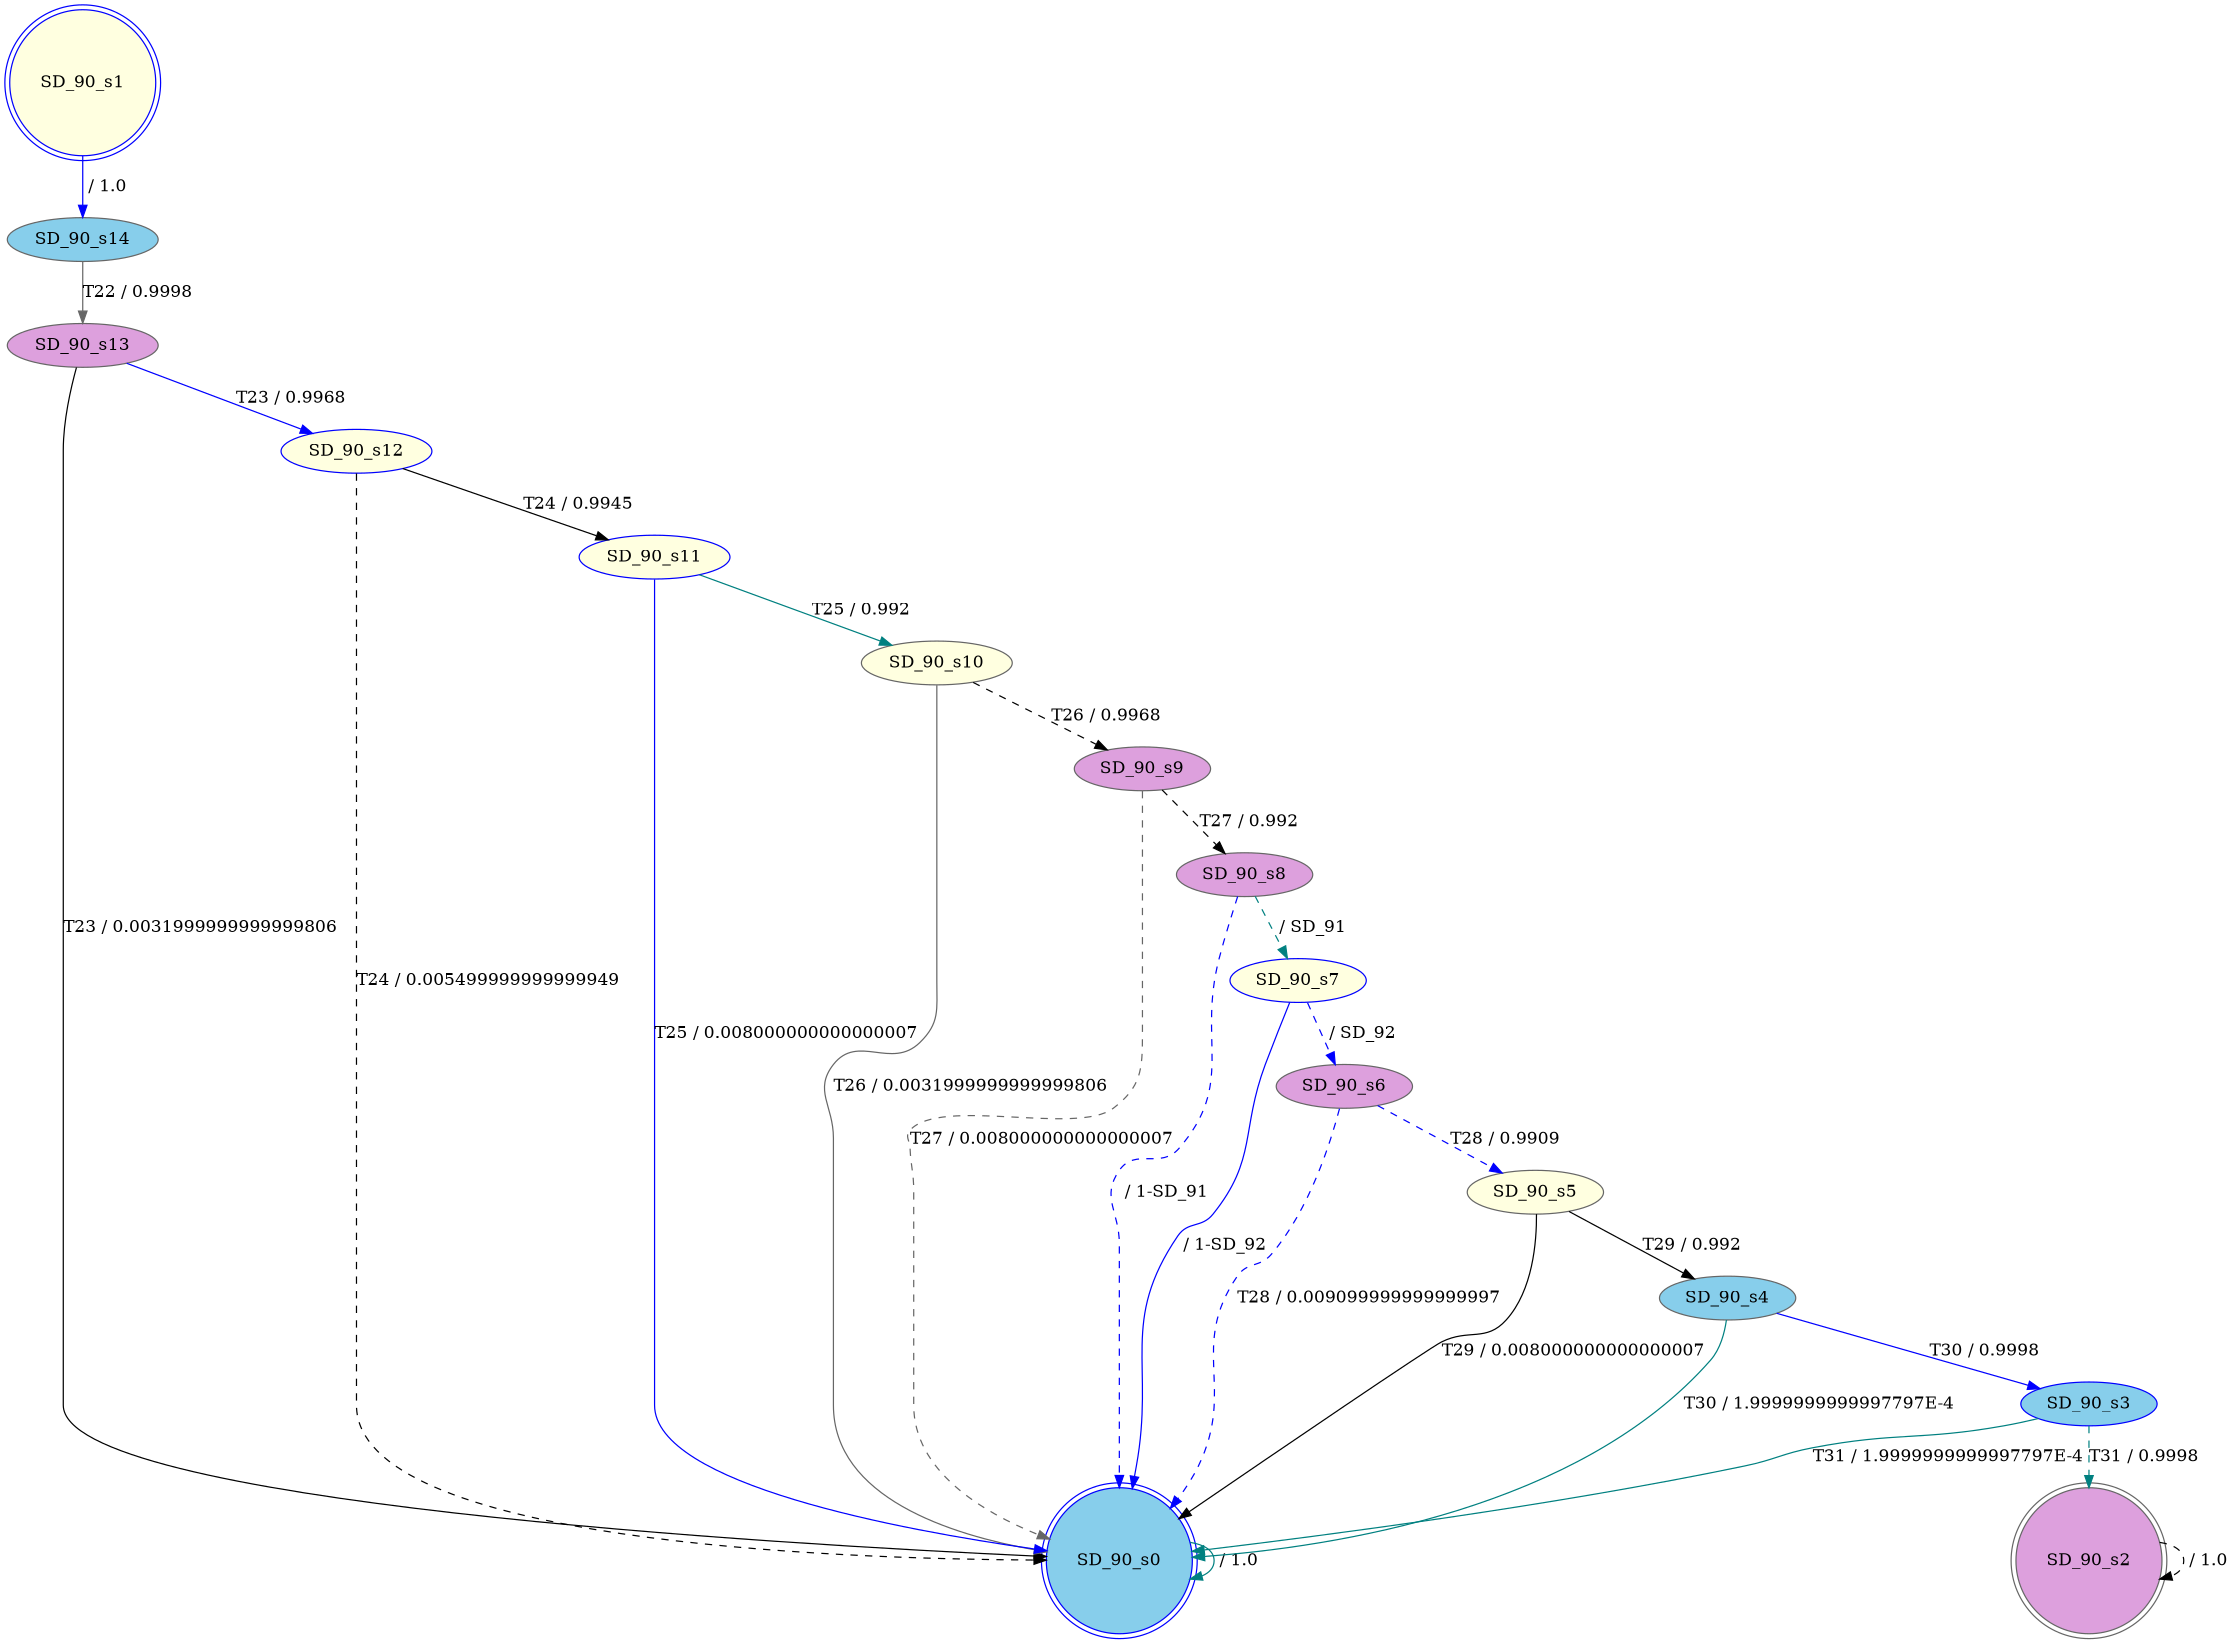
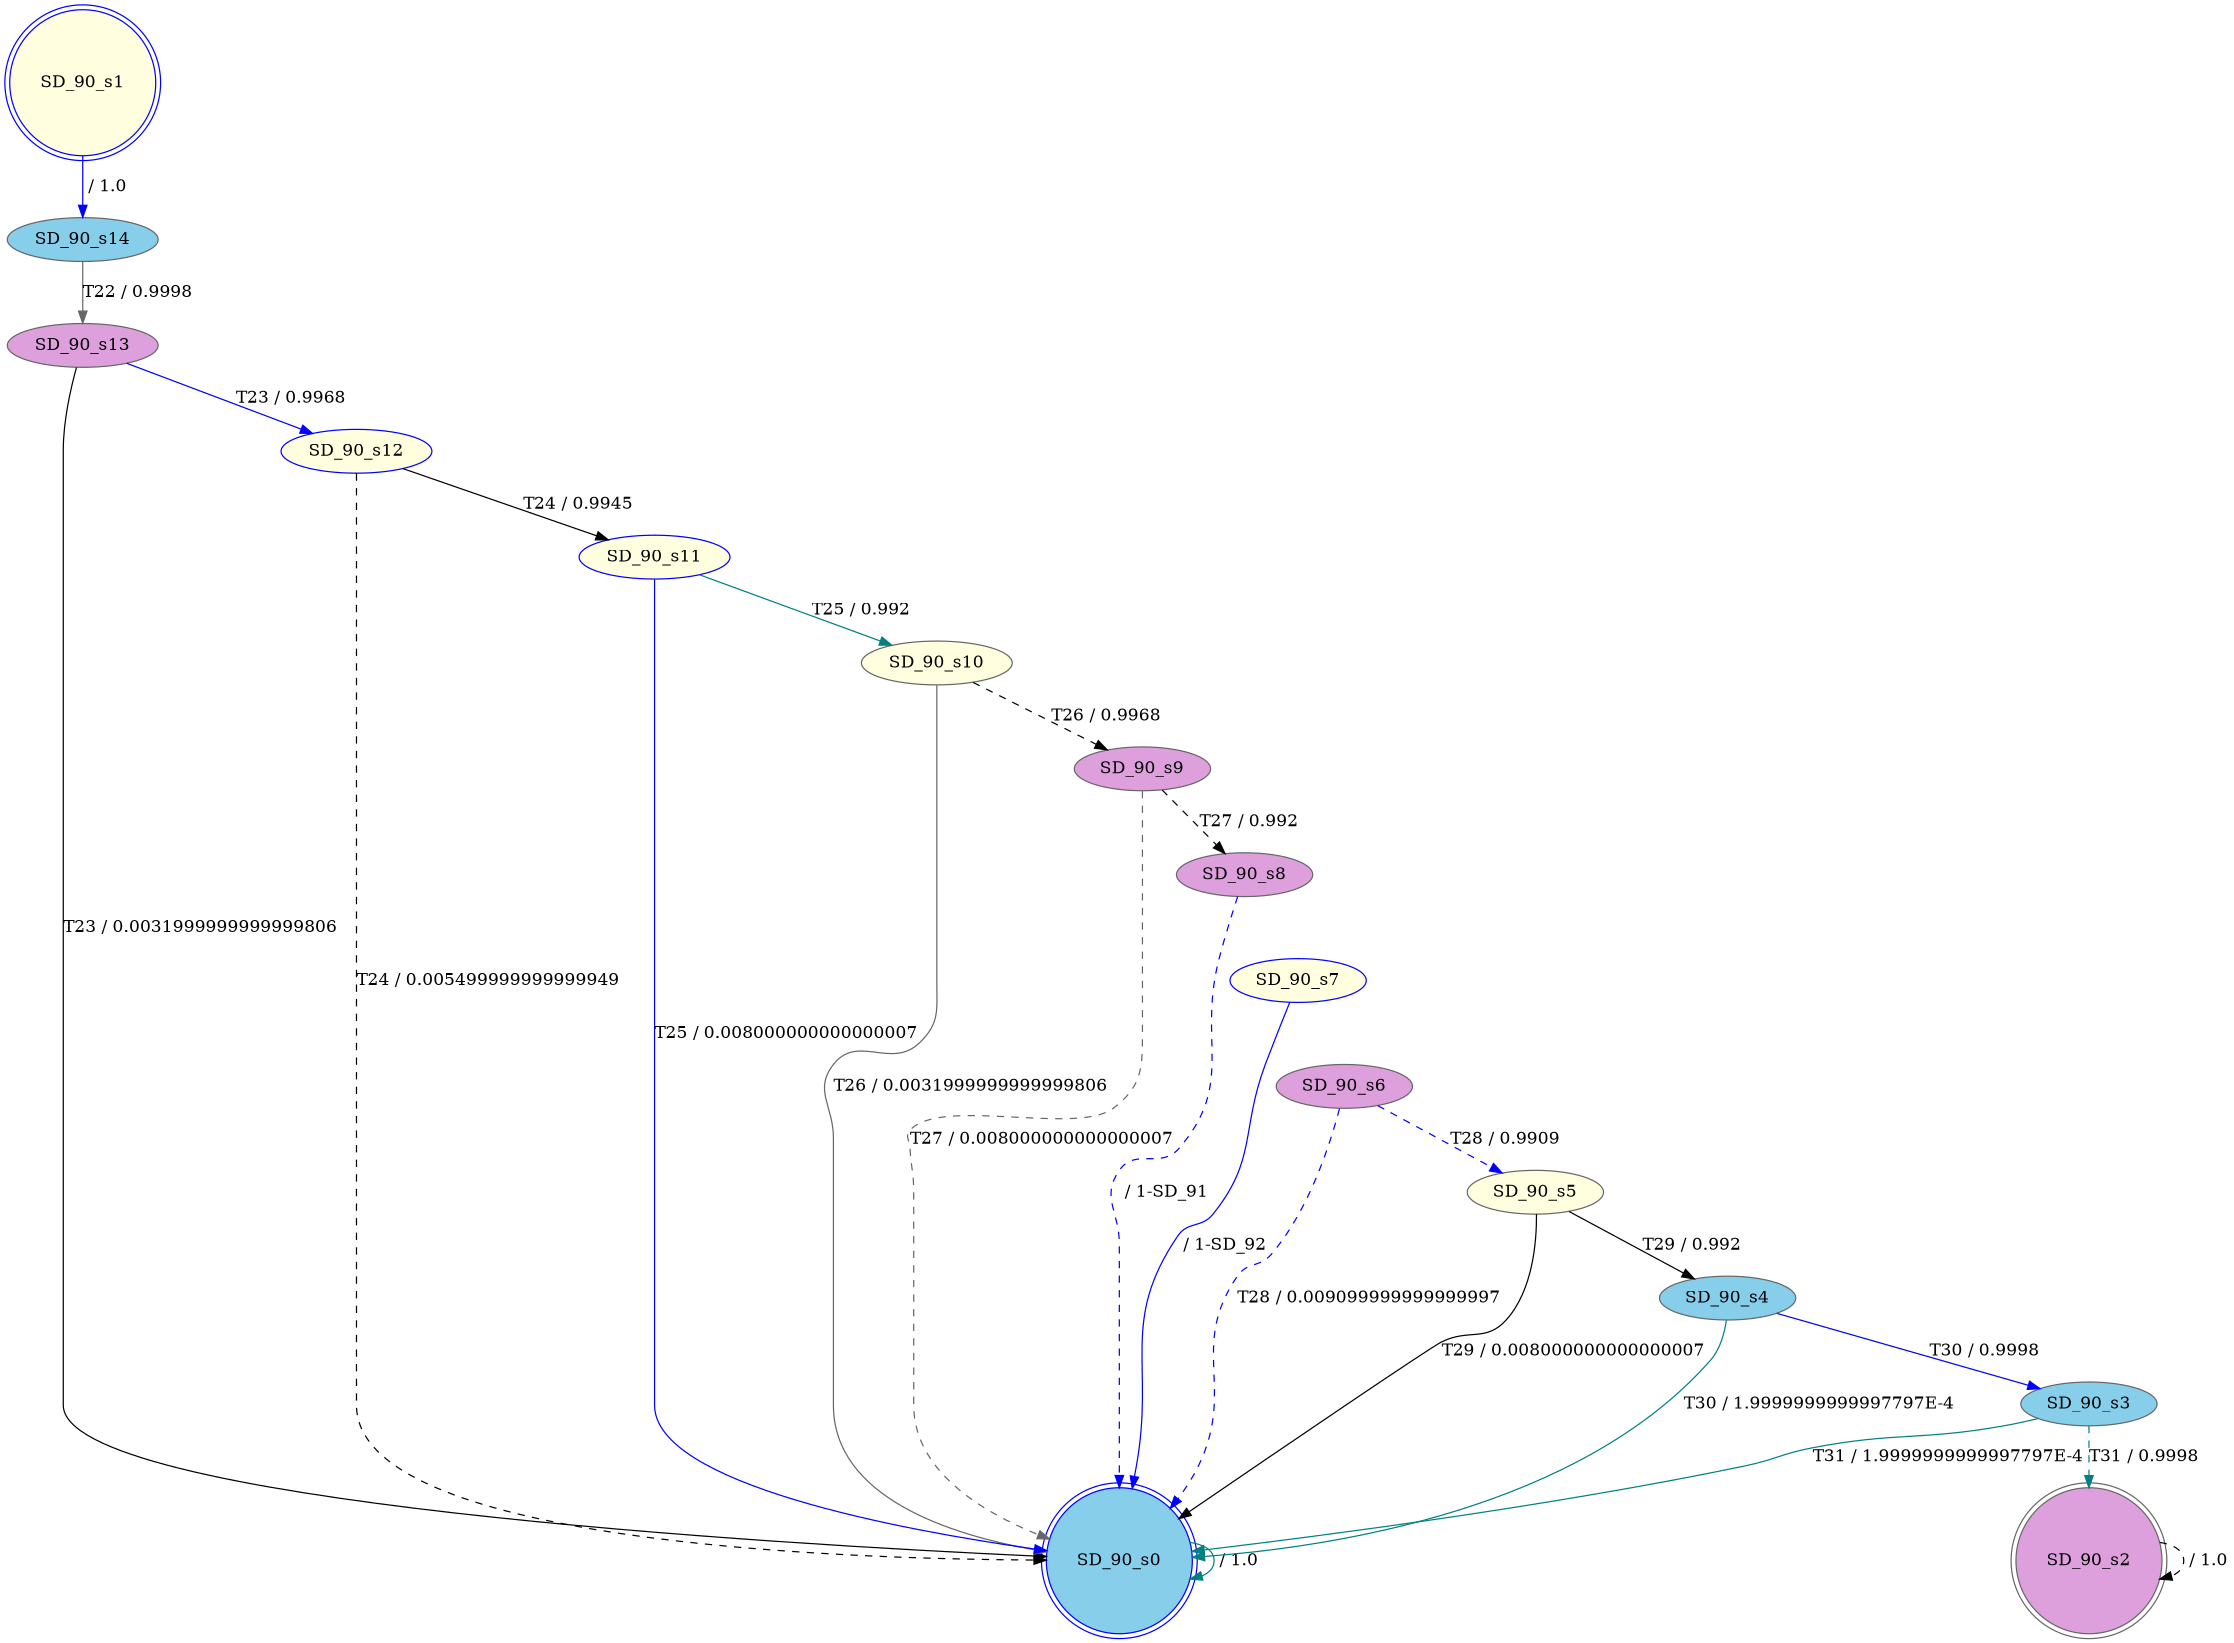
(1269, 922) -> none
(1319, 1028) -> none
(2089, 1404) -> (2089, 1404)
